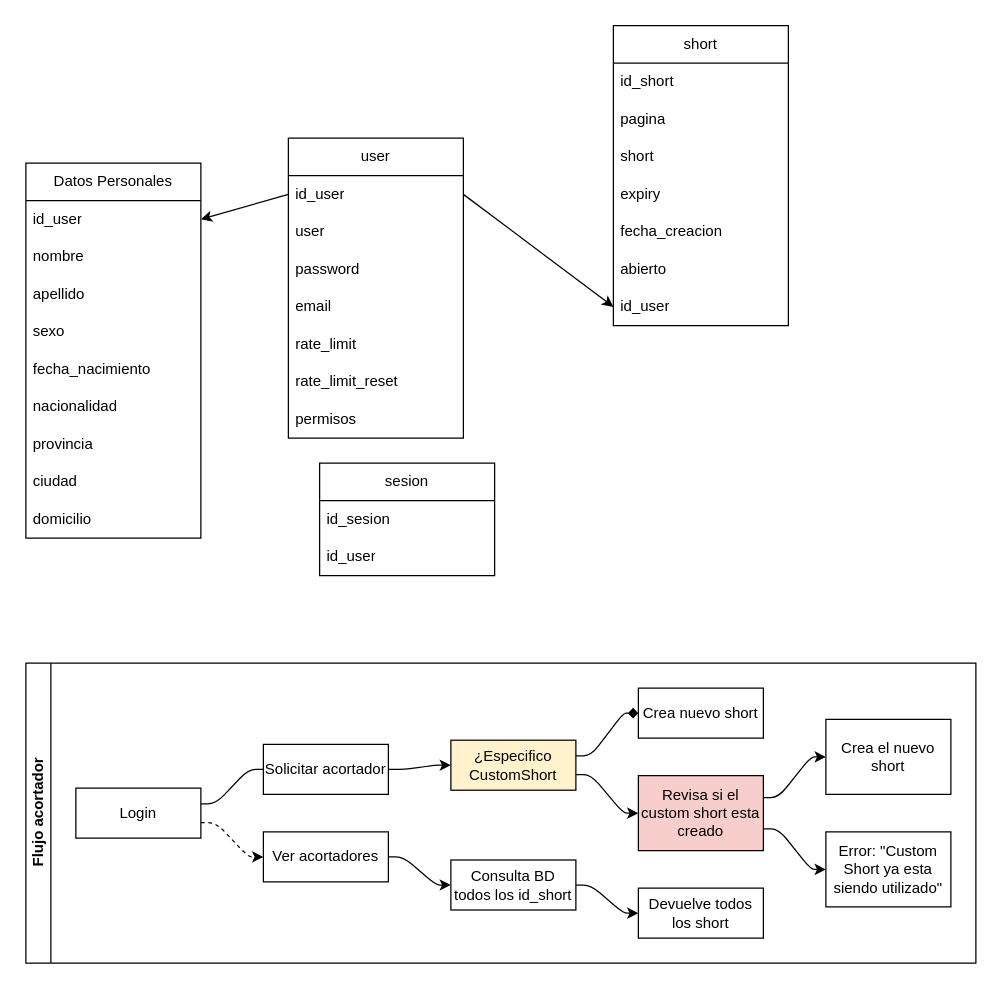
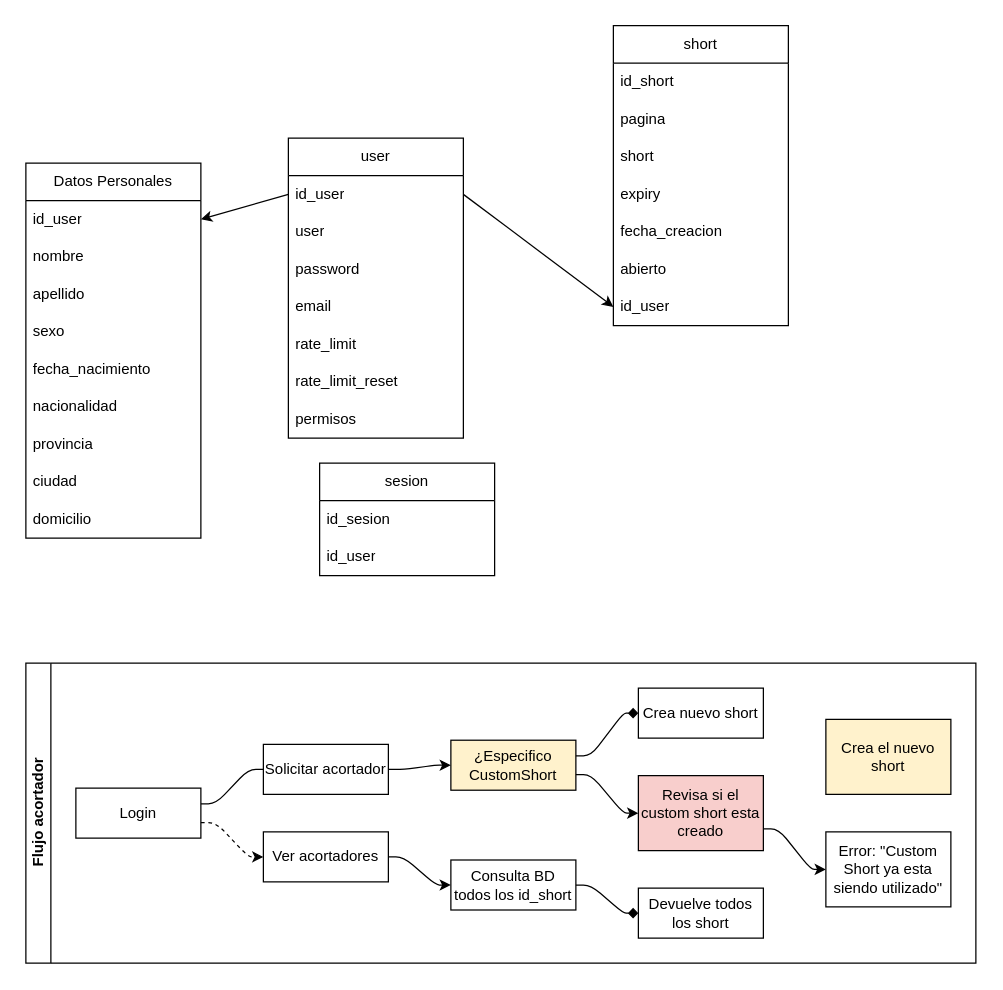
(888, 757) -> (888, 757)
(793, 779) -> none
(628, 913) -> (627, 913)
